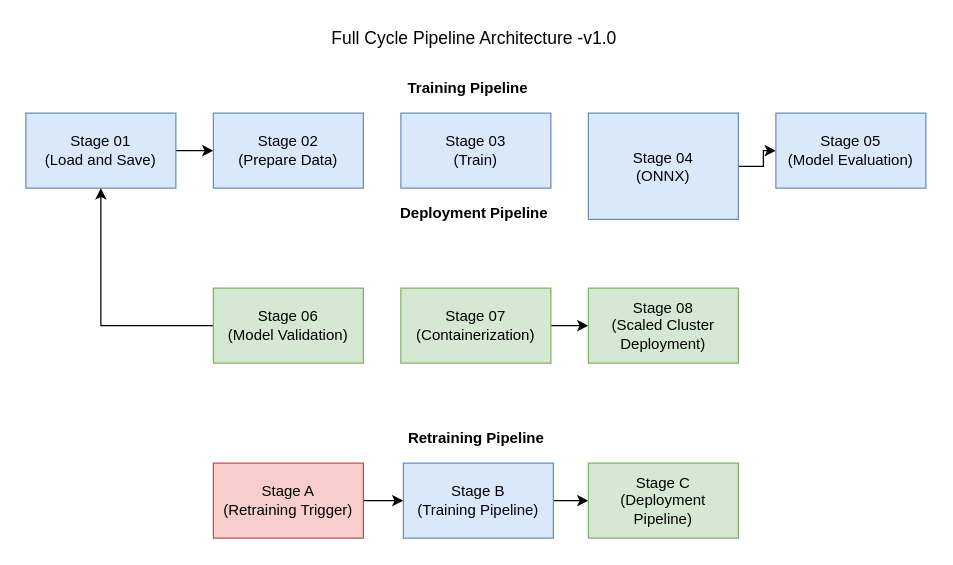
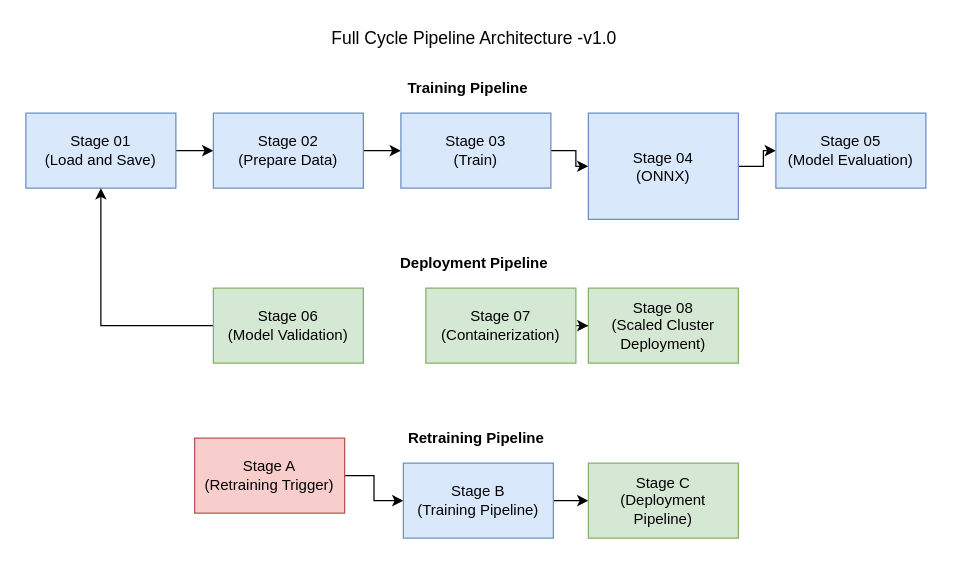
none -> (386, 151)
none -> (573, 151)
(476, 213) -> (476, 263)
(476, 326) -> (501, 326)
(288, 501) -> (269, 476)
